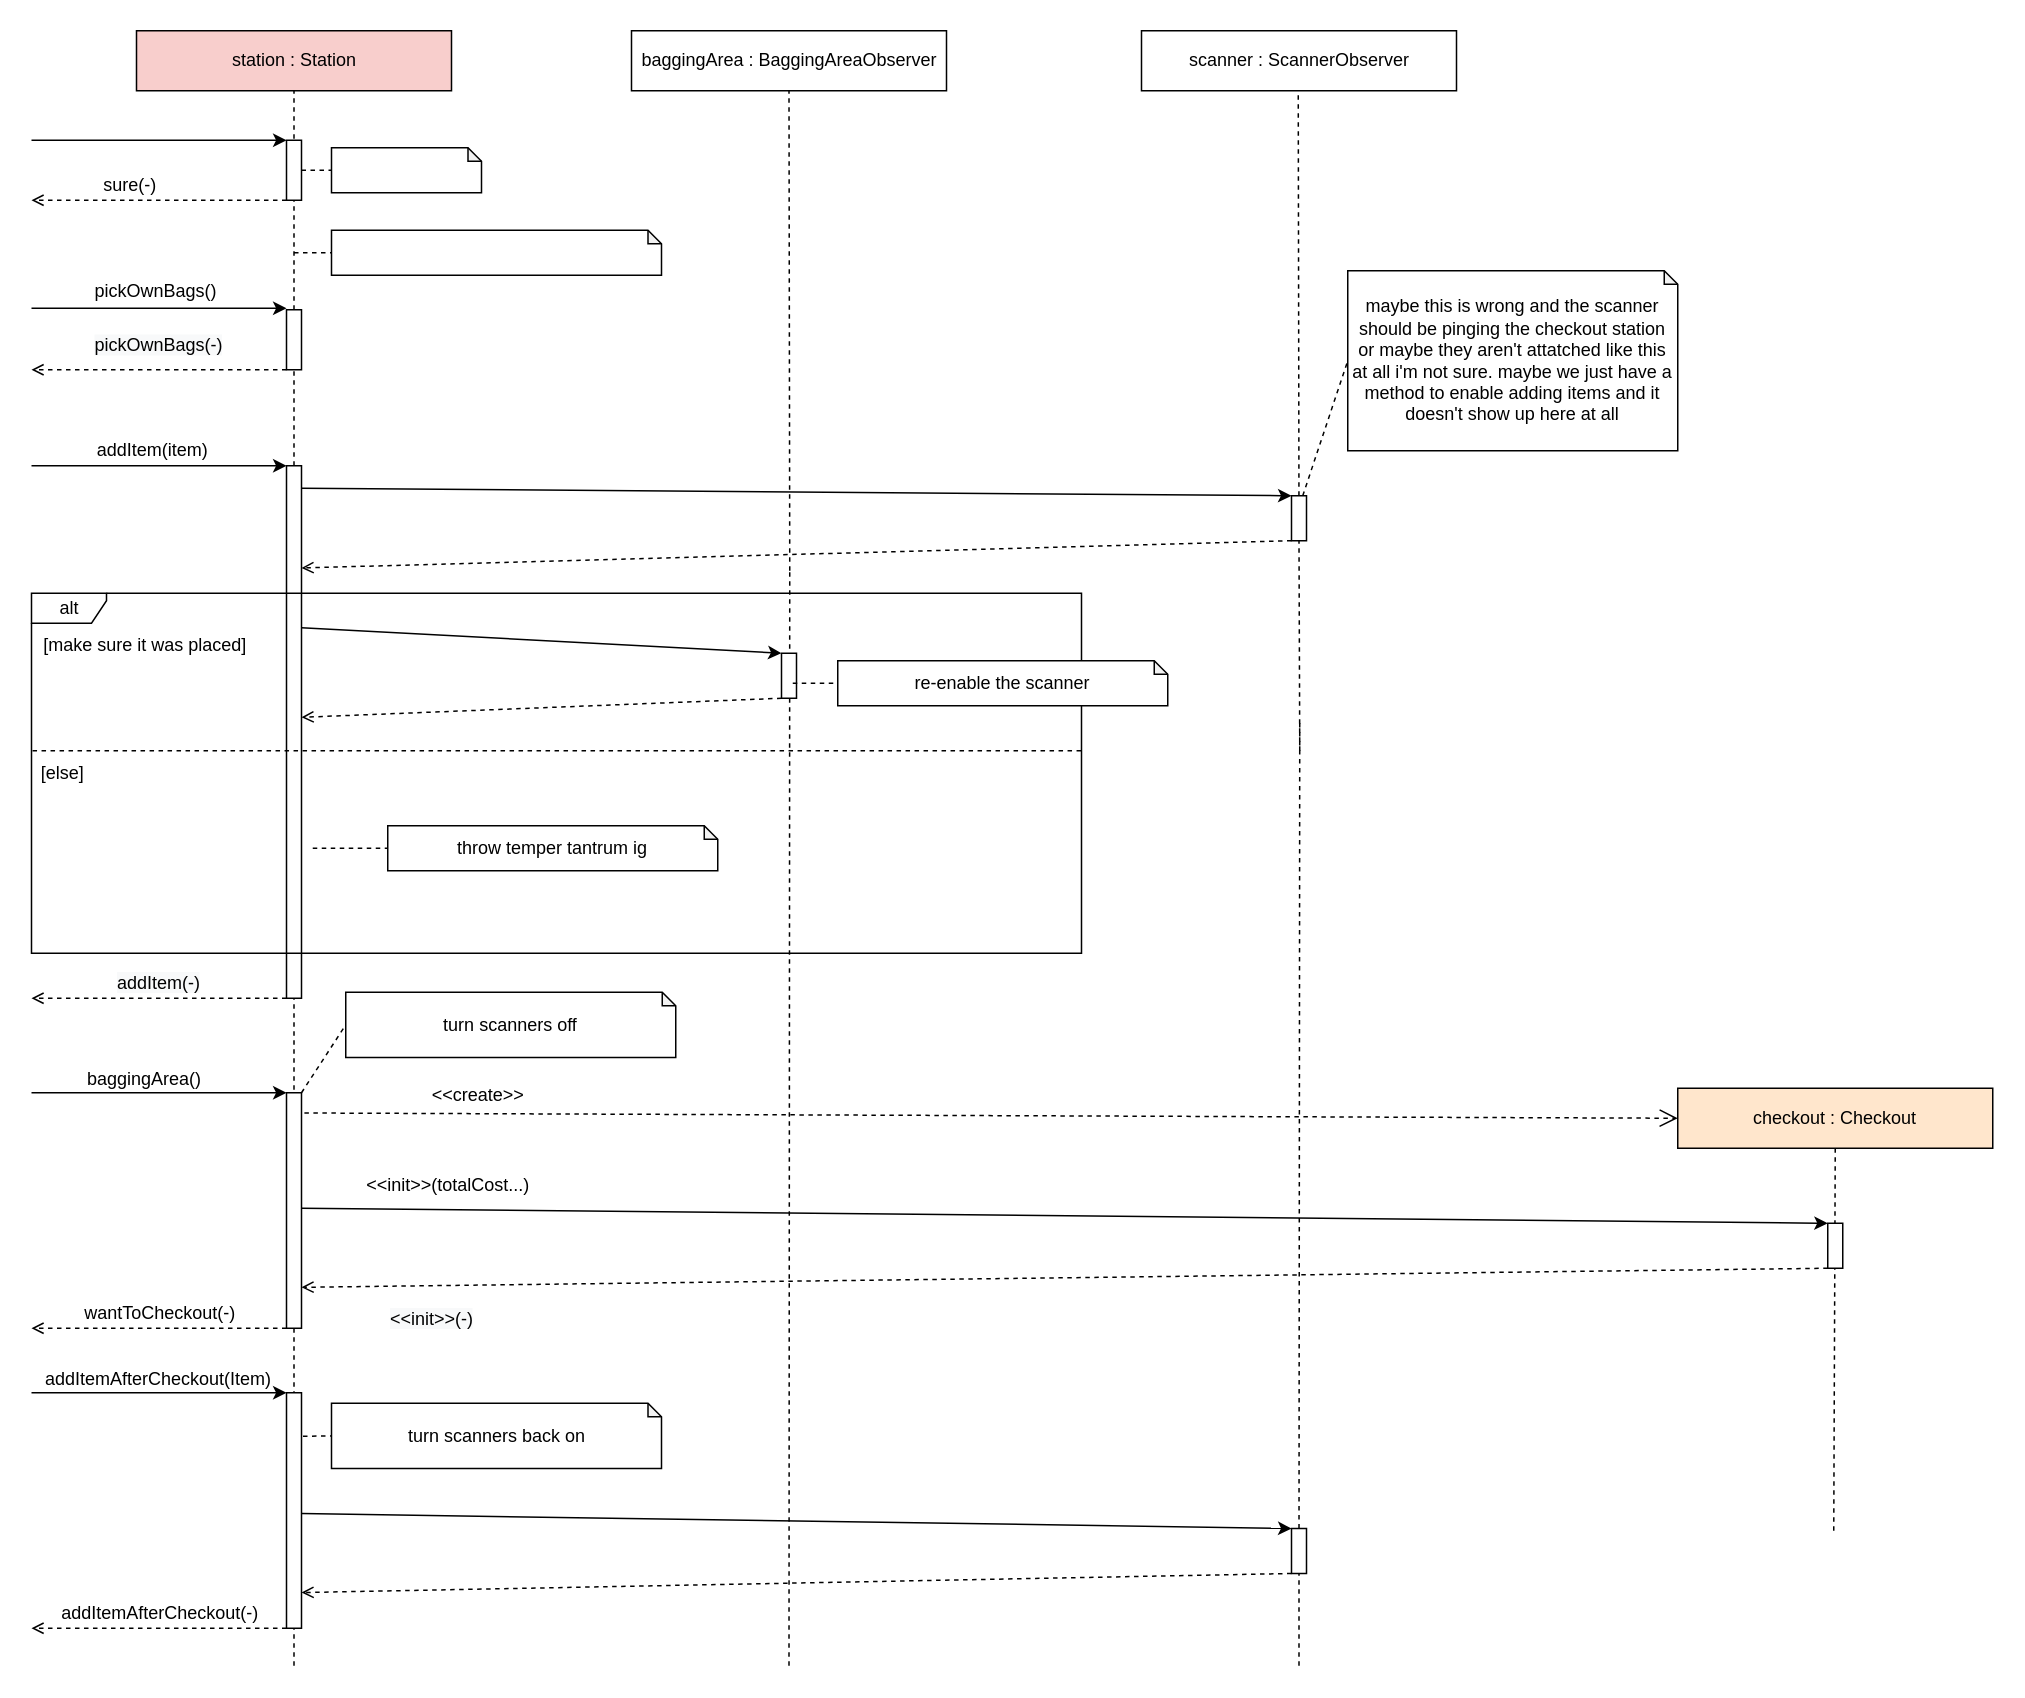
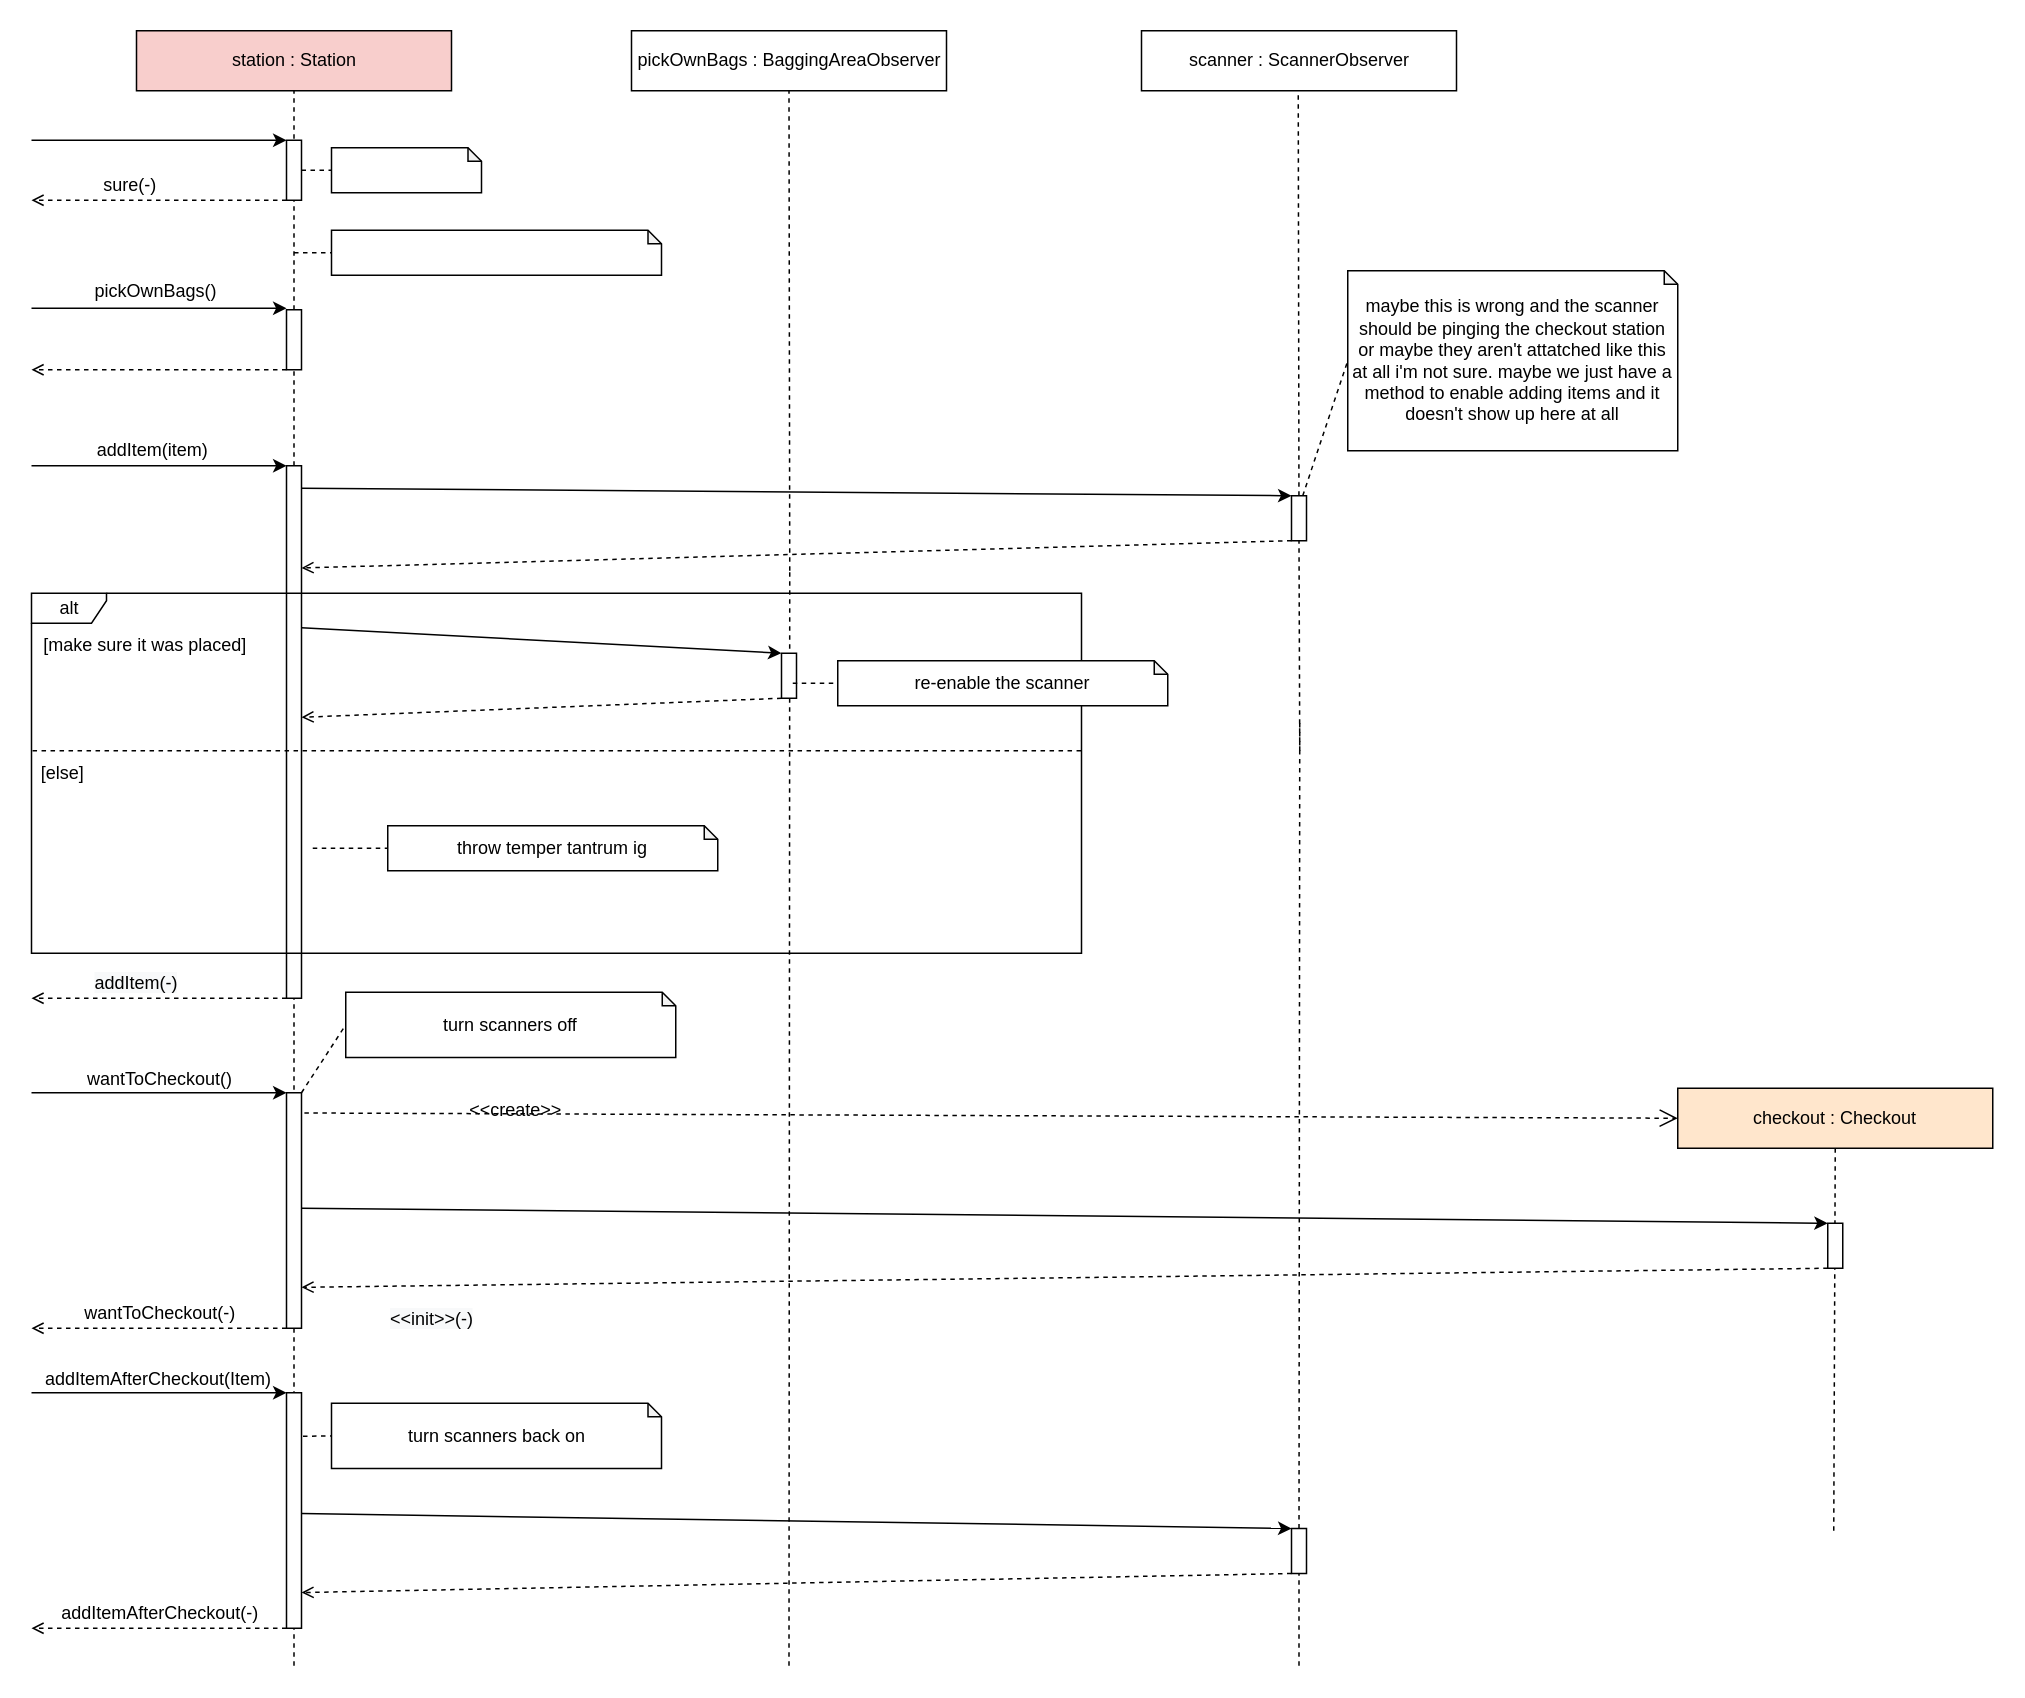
(790, 61) -> (790, 61)
(178, 347) -> none
(152, 977) -> (129, 977)
(151, 1080) -> (154, 1090)
(478, 1096) -> (515, 1111)
(448, 1186) -> none
